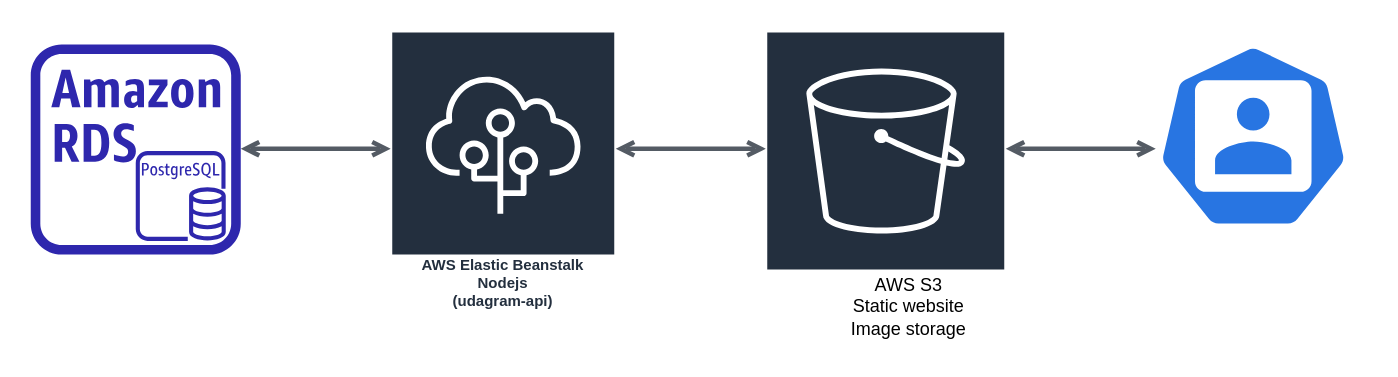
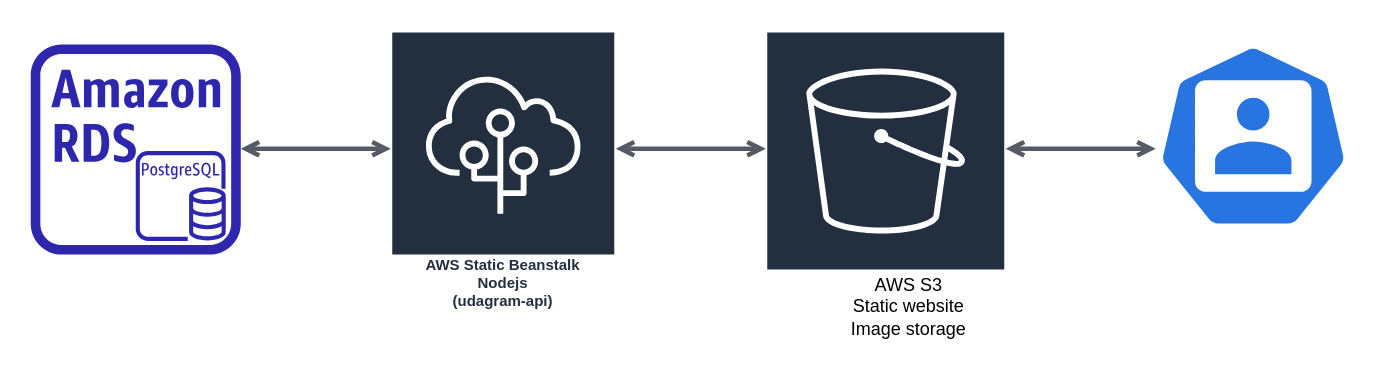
(503, 283) -> (503, 283)
